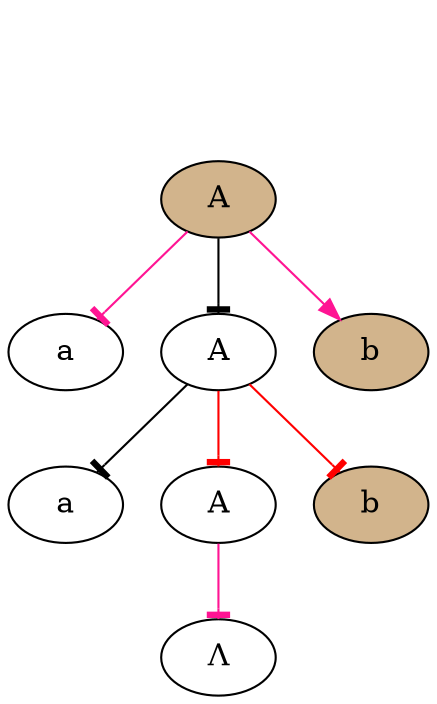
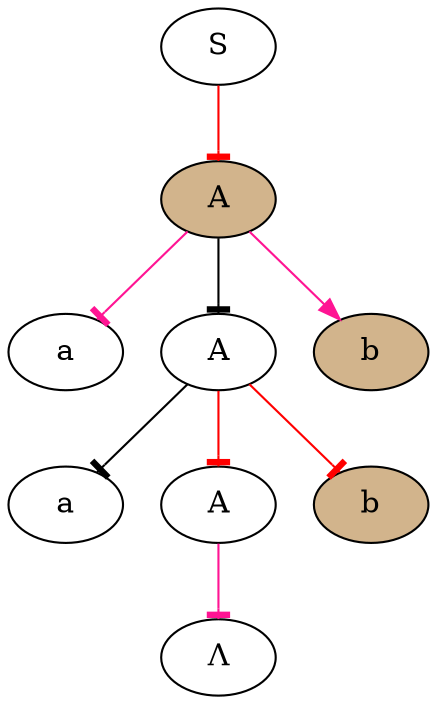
none -> (218, 47)
